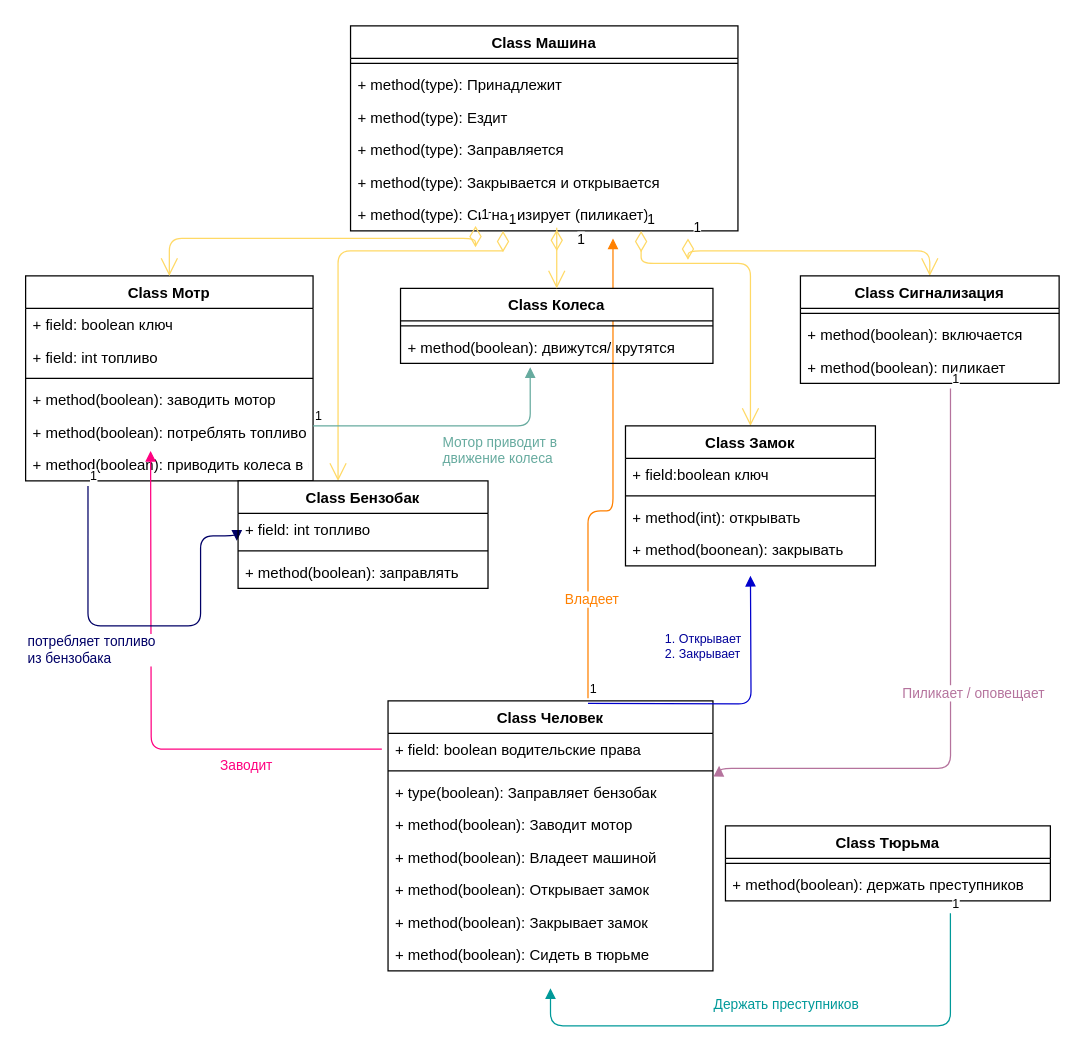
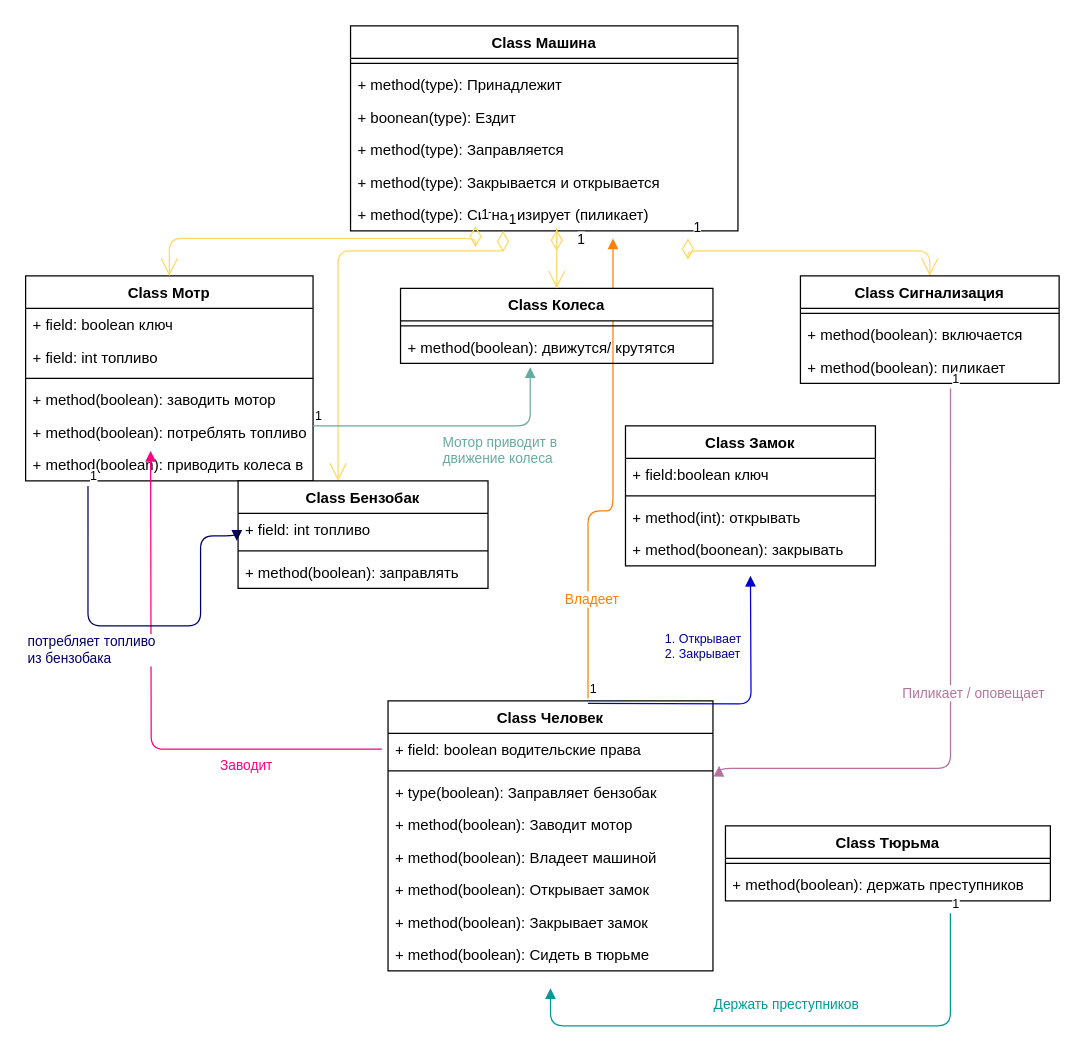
(440, 118) -> (444, 118)
(751, 291) -> none
